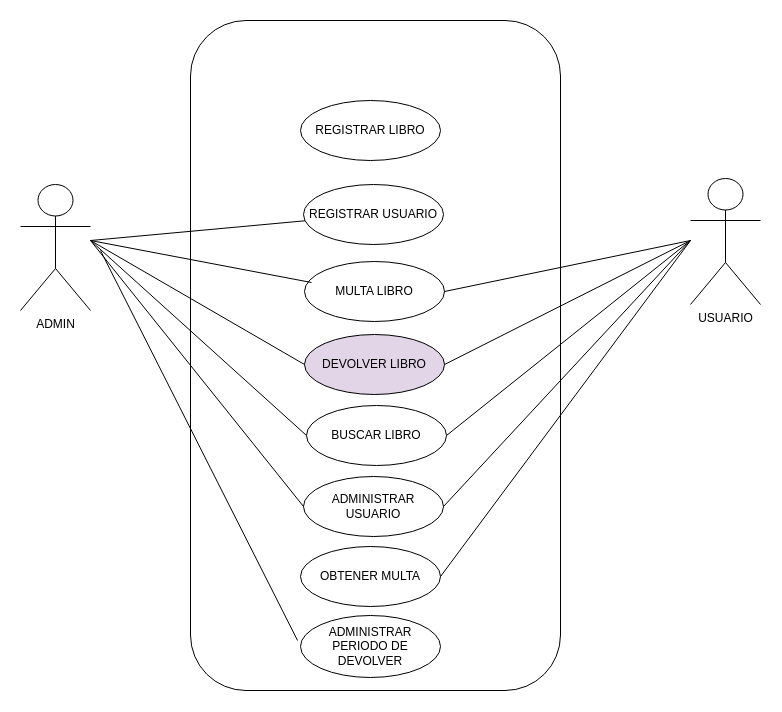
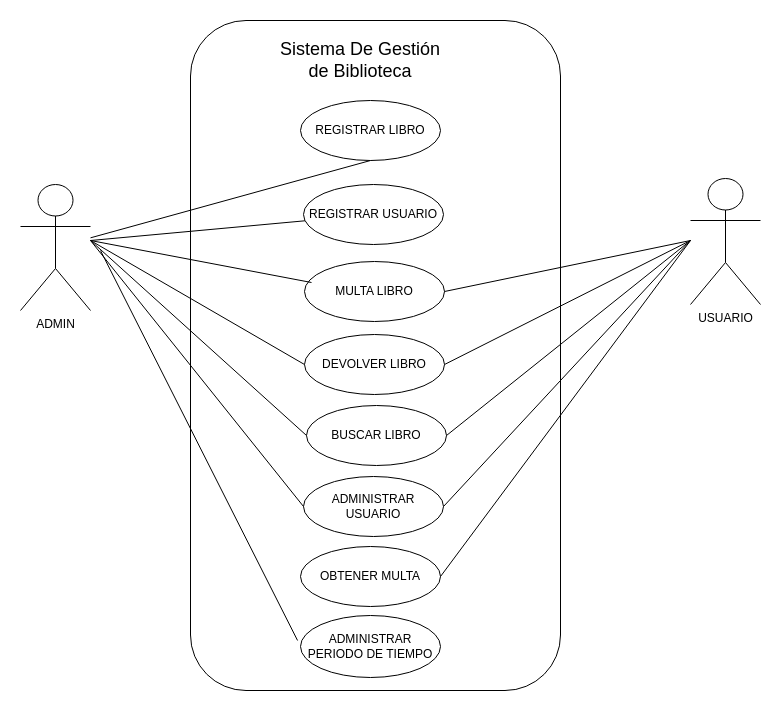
none -> (361, 61)
none -> (231, 199)
(375, 365) -> (375, 365)
(371, 647) -> (371, 647)
